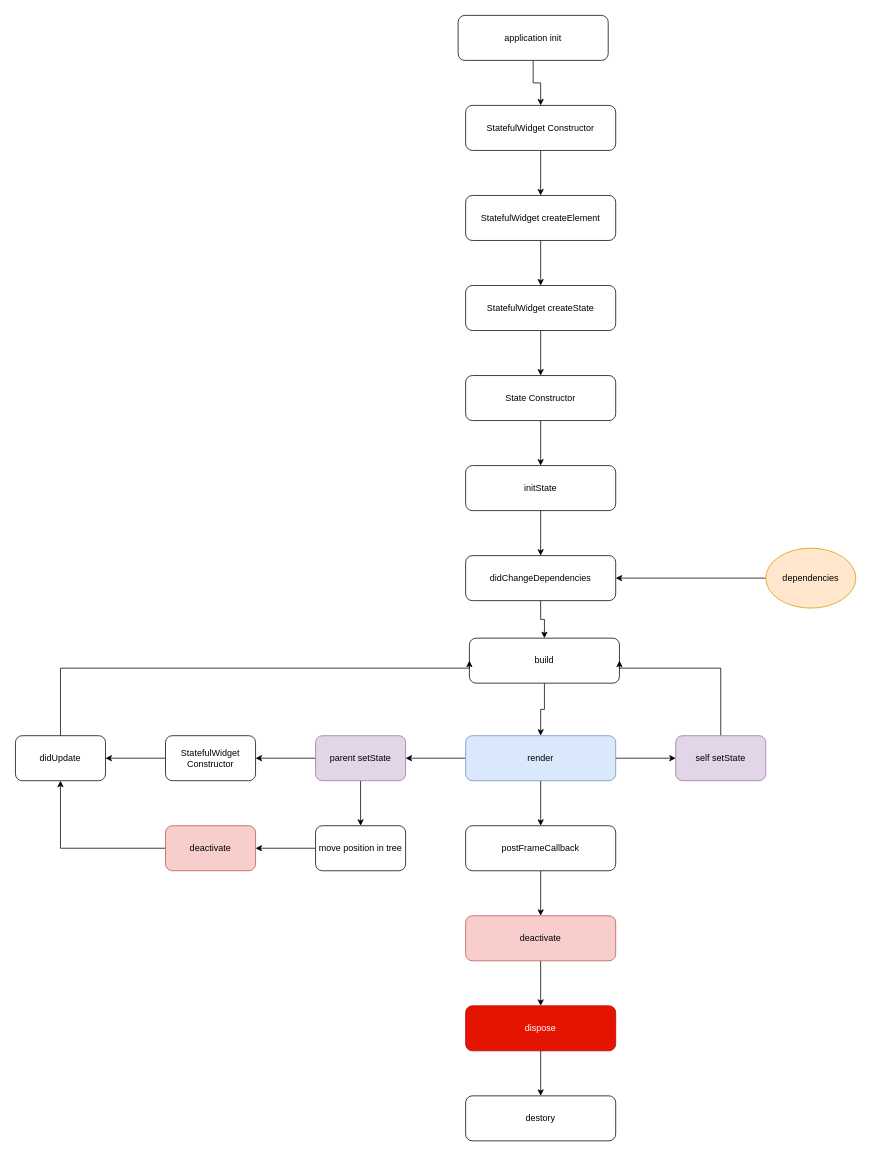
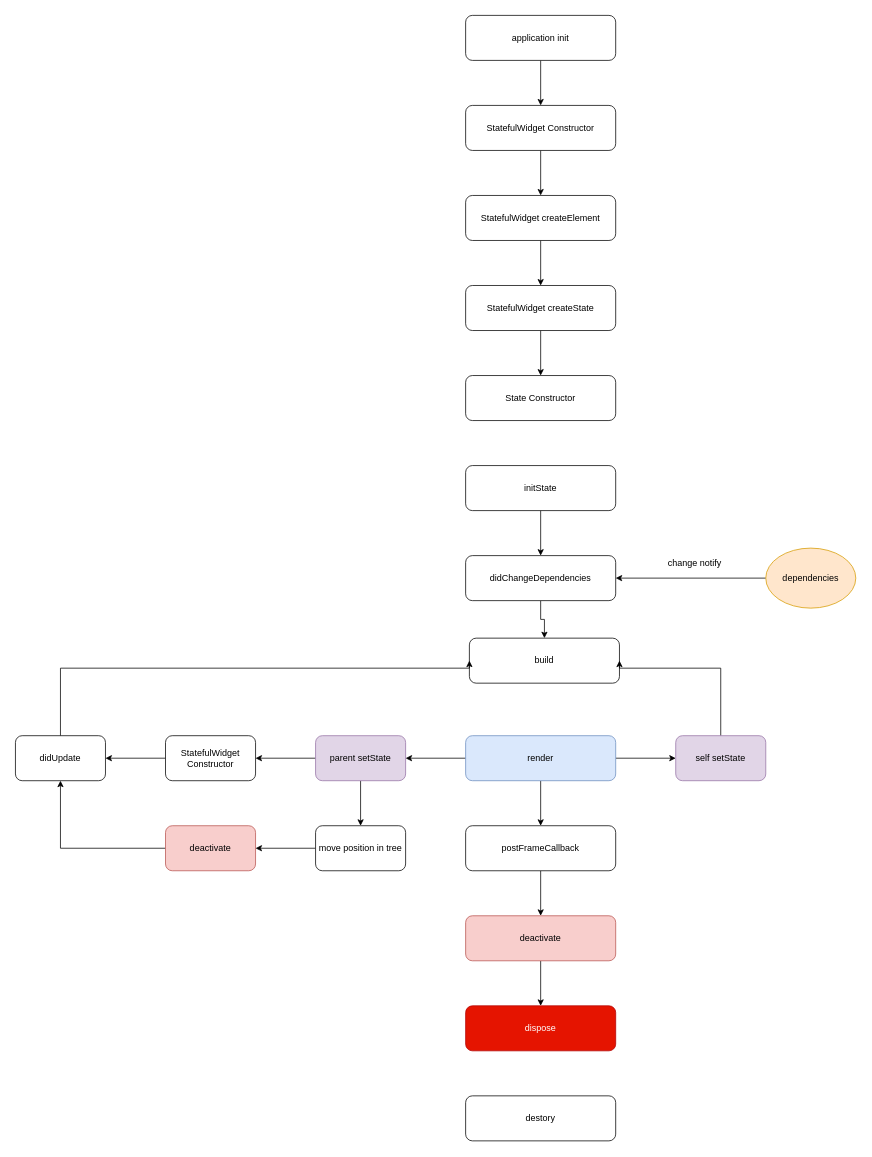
(533, 38) -> (540, 38)
(540, 440) -> none
none -> (694, 563)
(544, 708) -> none
(540, 1070) -> none
